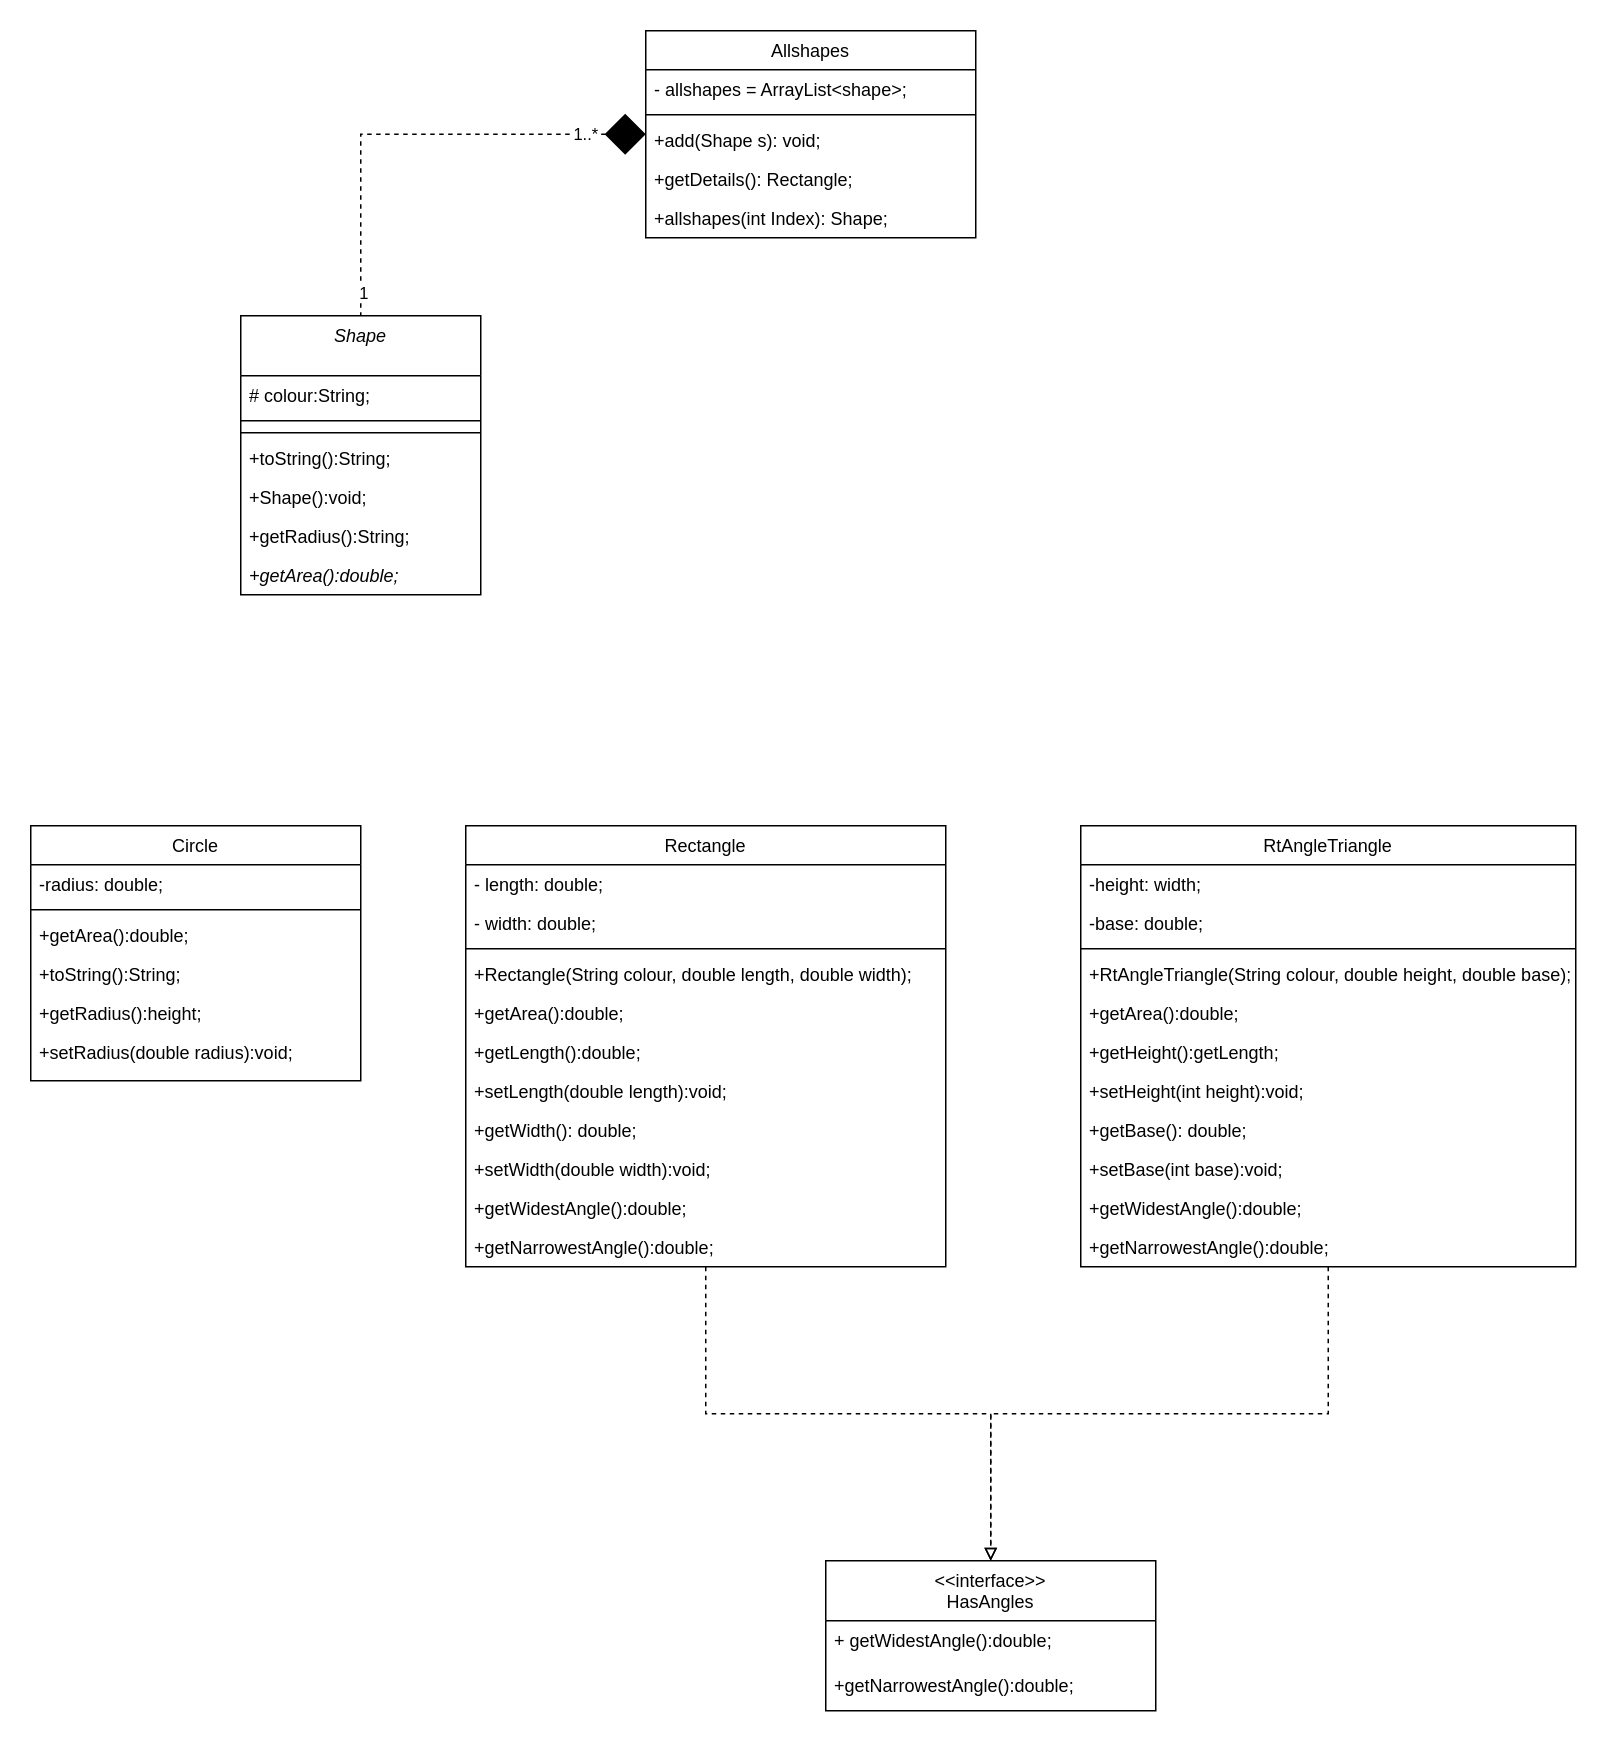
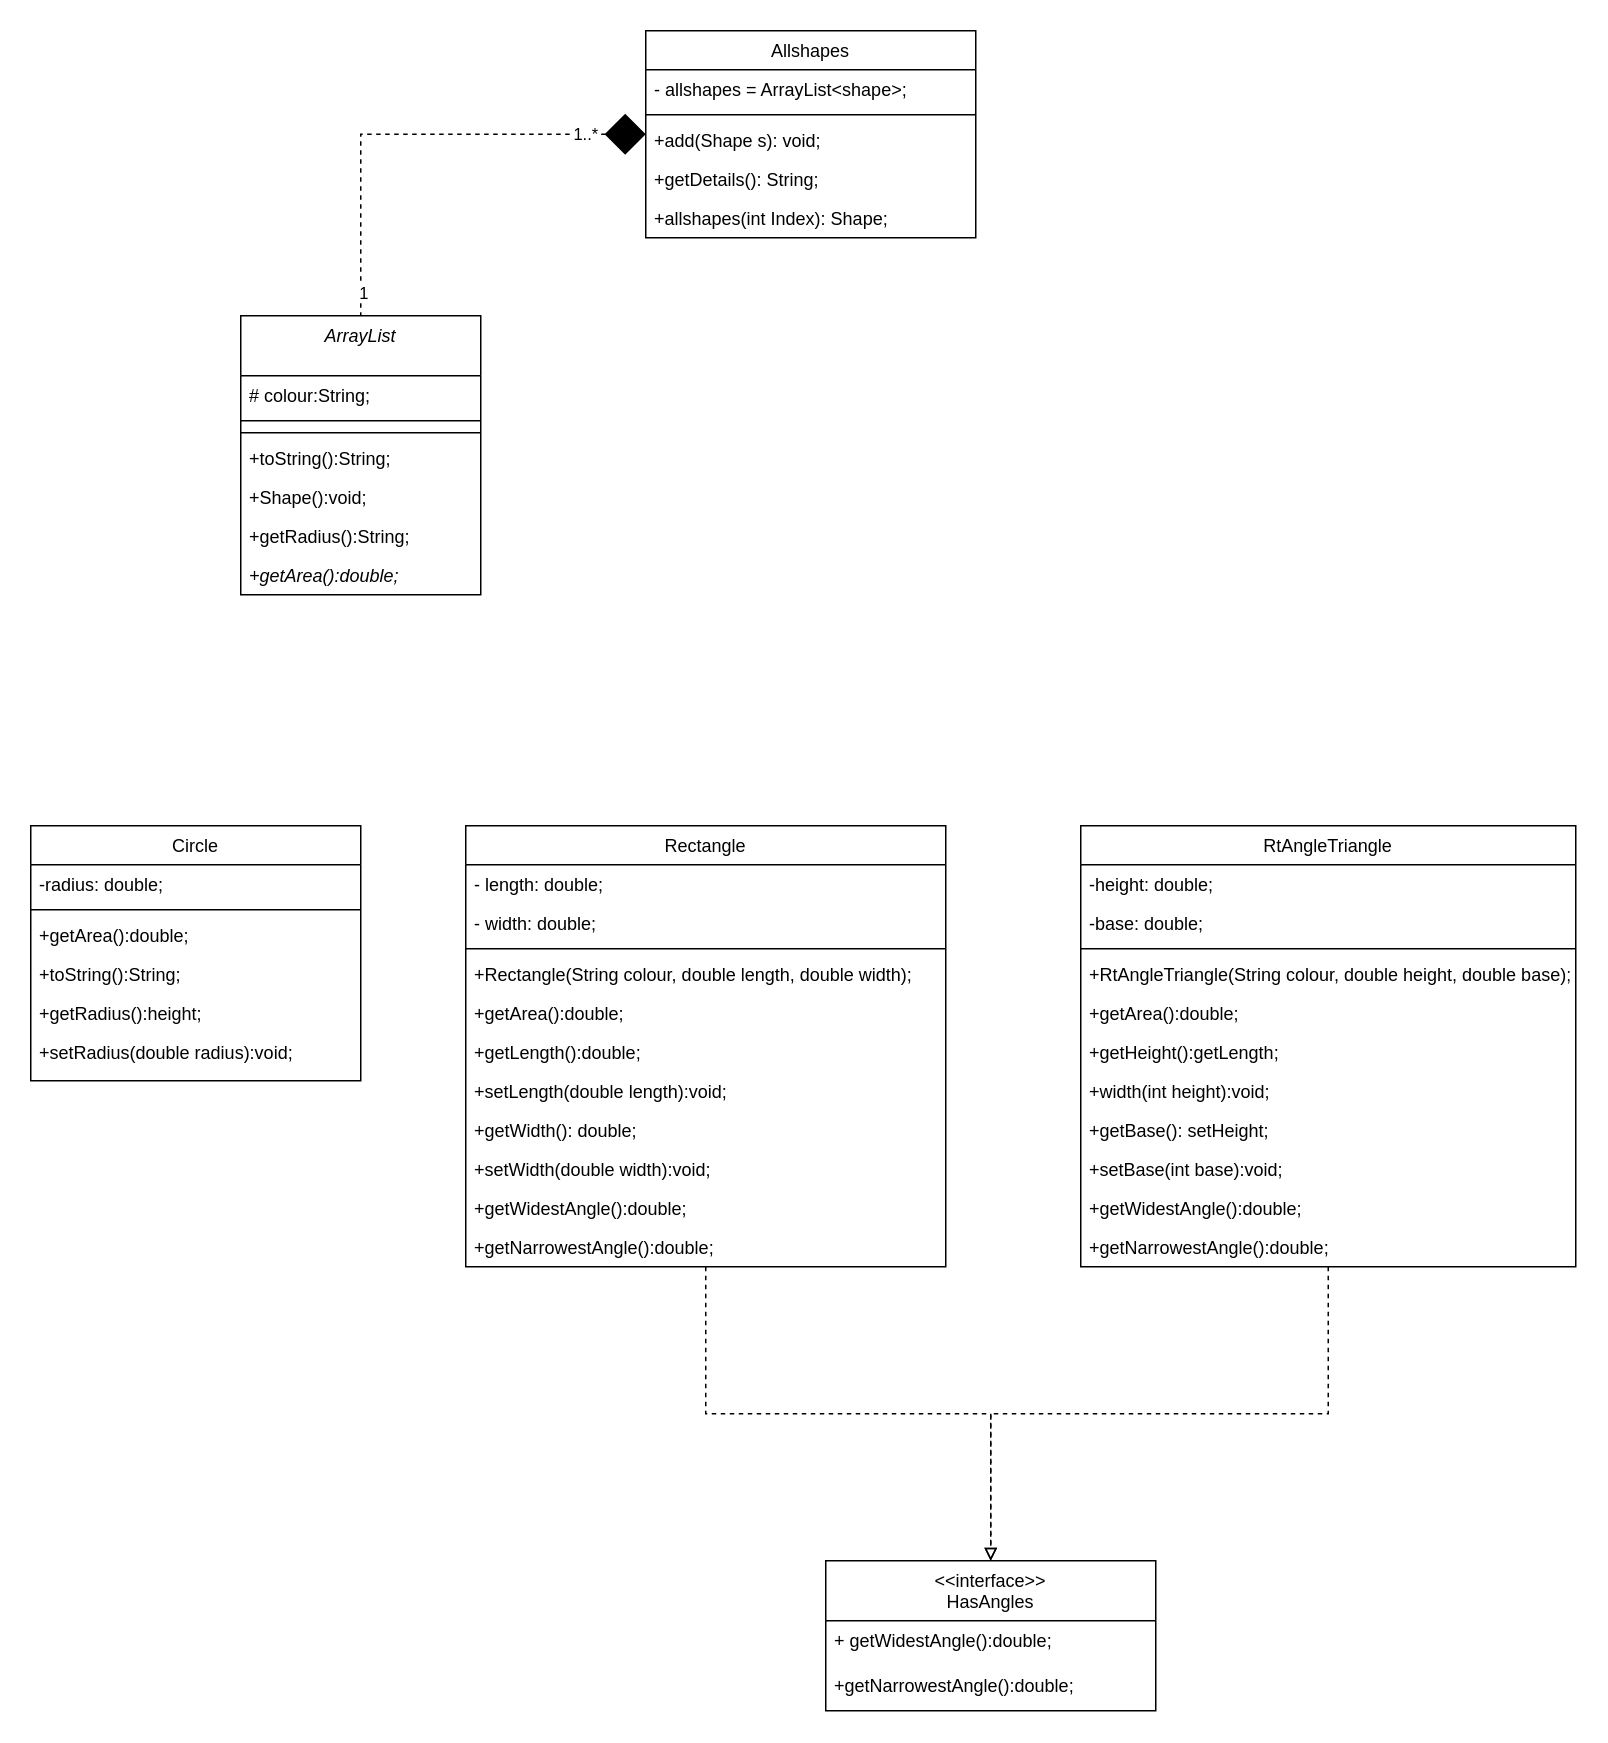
(766, 180) -> (751, 180)
(360, 336) -> (360, 336)
(1153, 885) -> (1158, 885)
(1214, 1092) -> (1194, 1092)
(1175, 1131) -> (1191, 1131)
